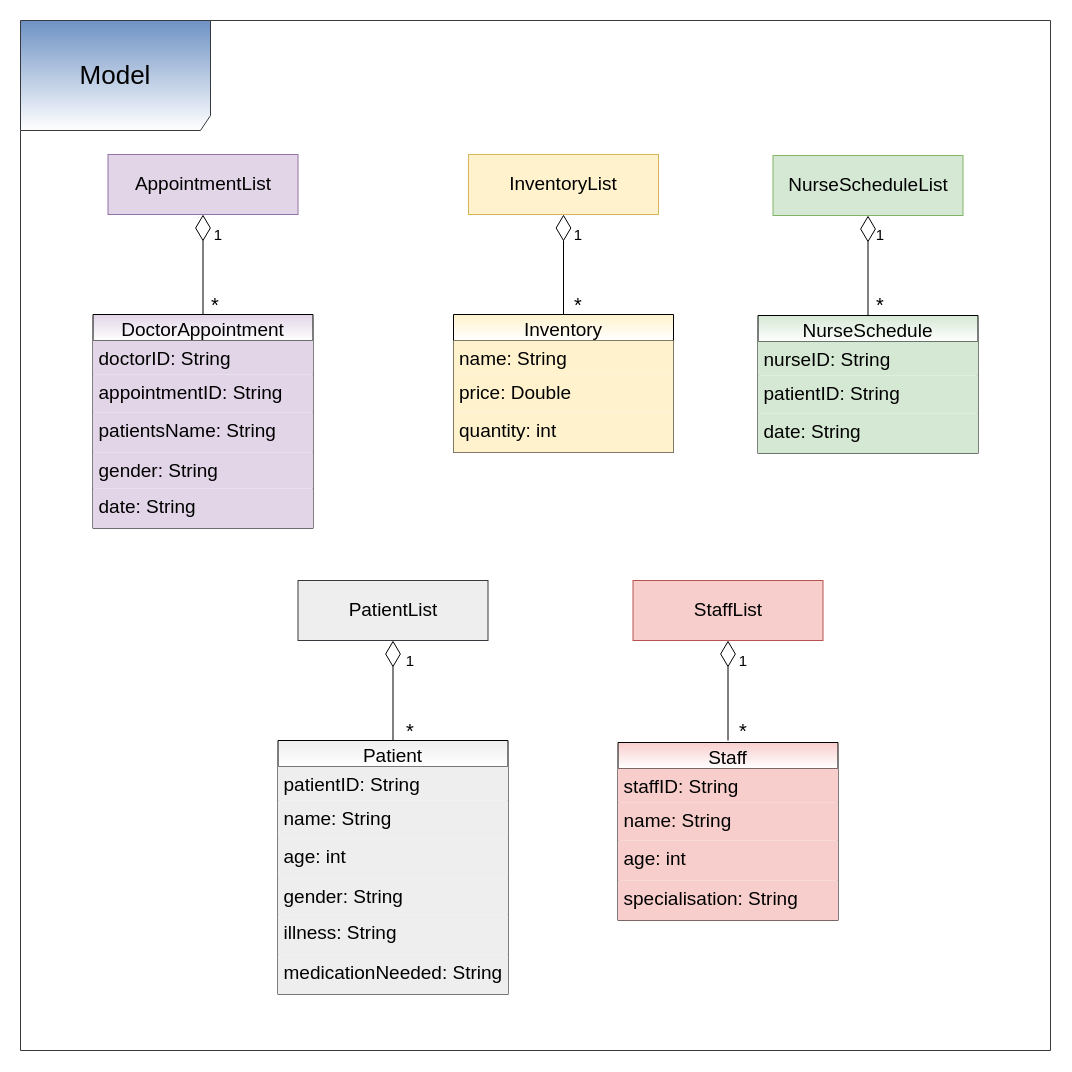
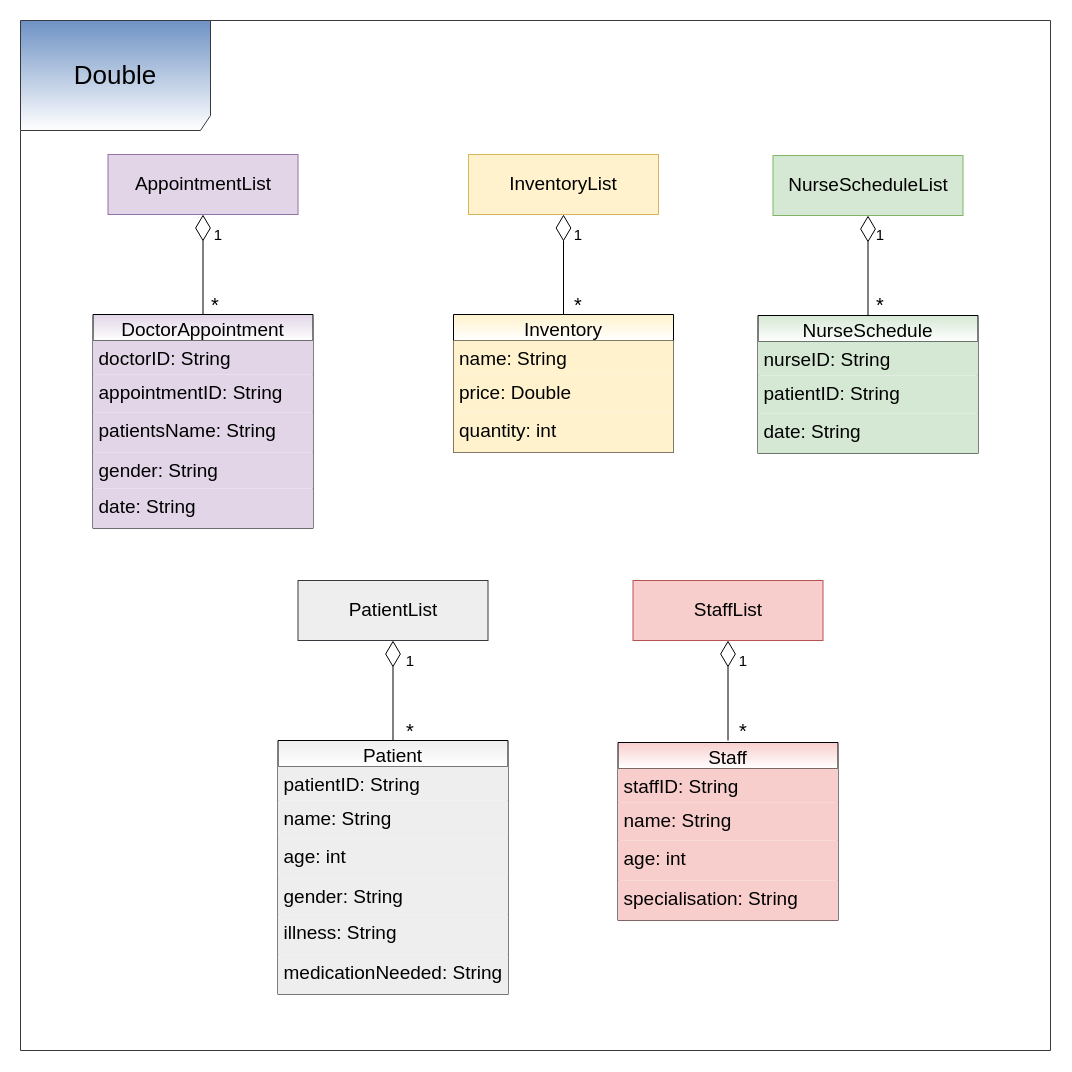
(116, 76) -> (116, 76)
